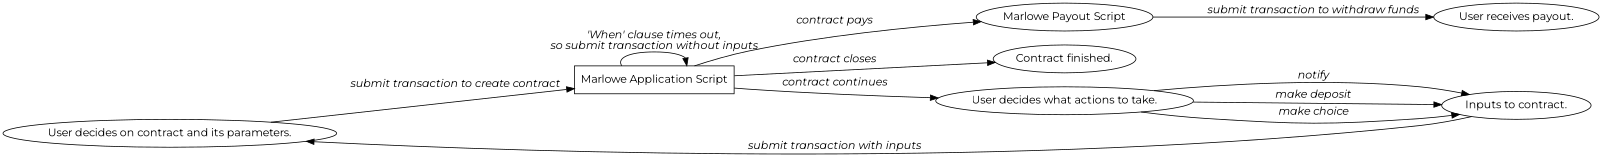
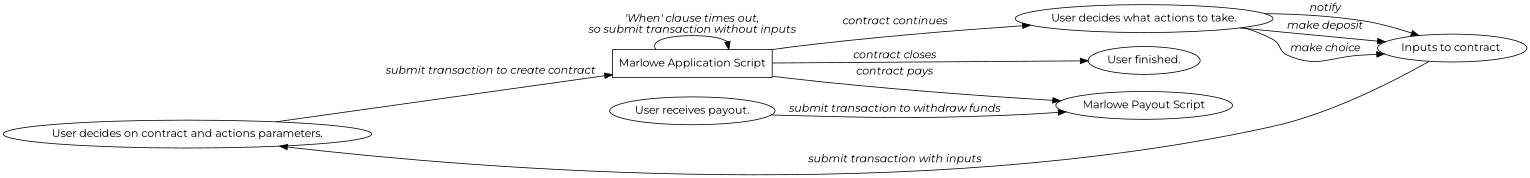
(1289, 17) -> (915, 118)
(1065, 59) -> (1144, 60)
(170, 133) -> (187, 134)
